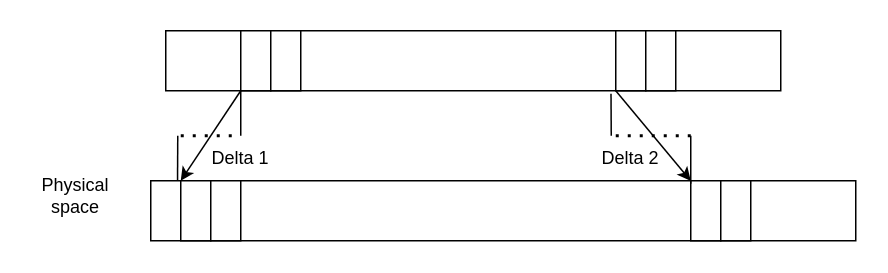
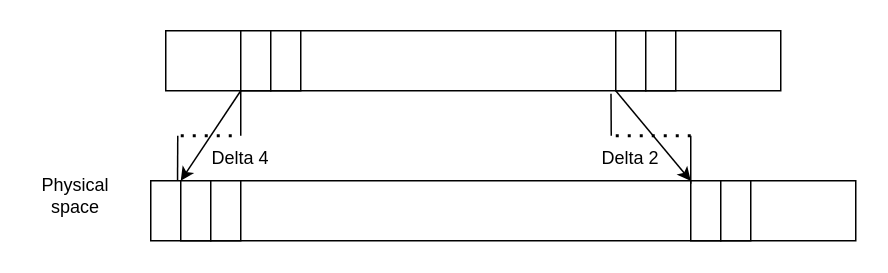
(241, 158) -> (241, 158)
